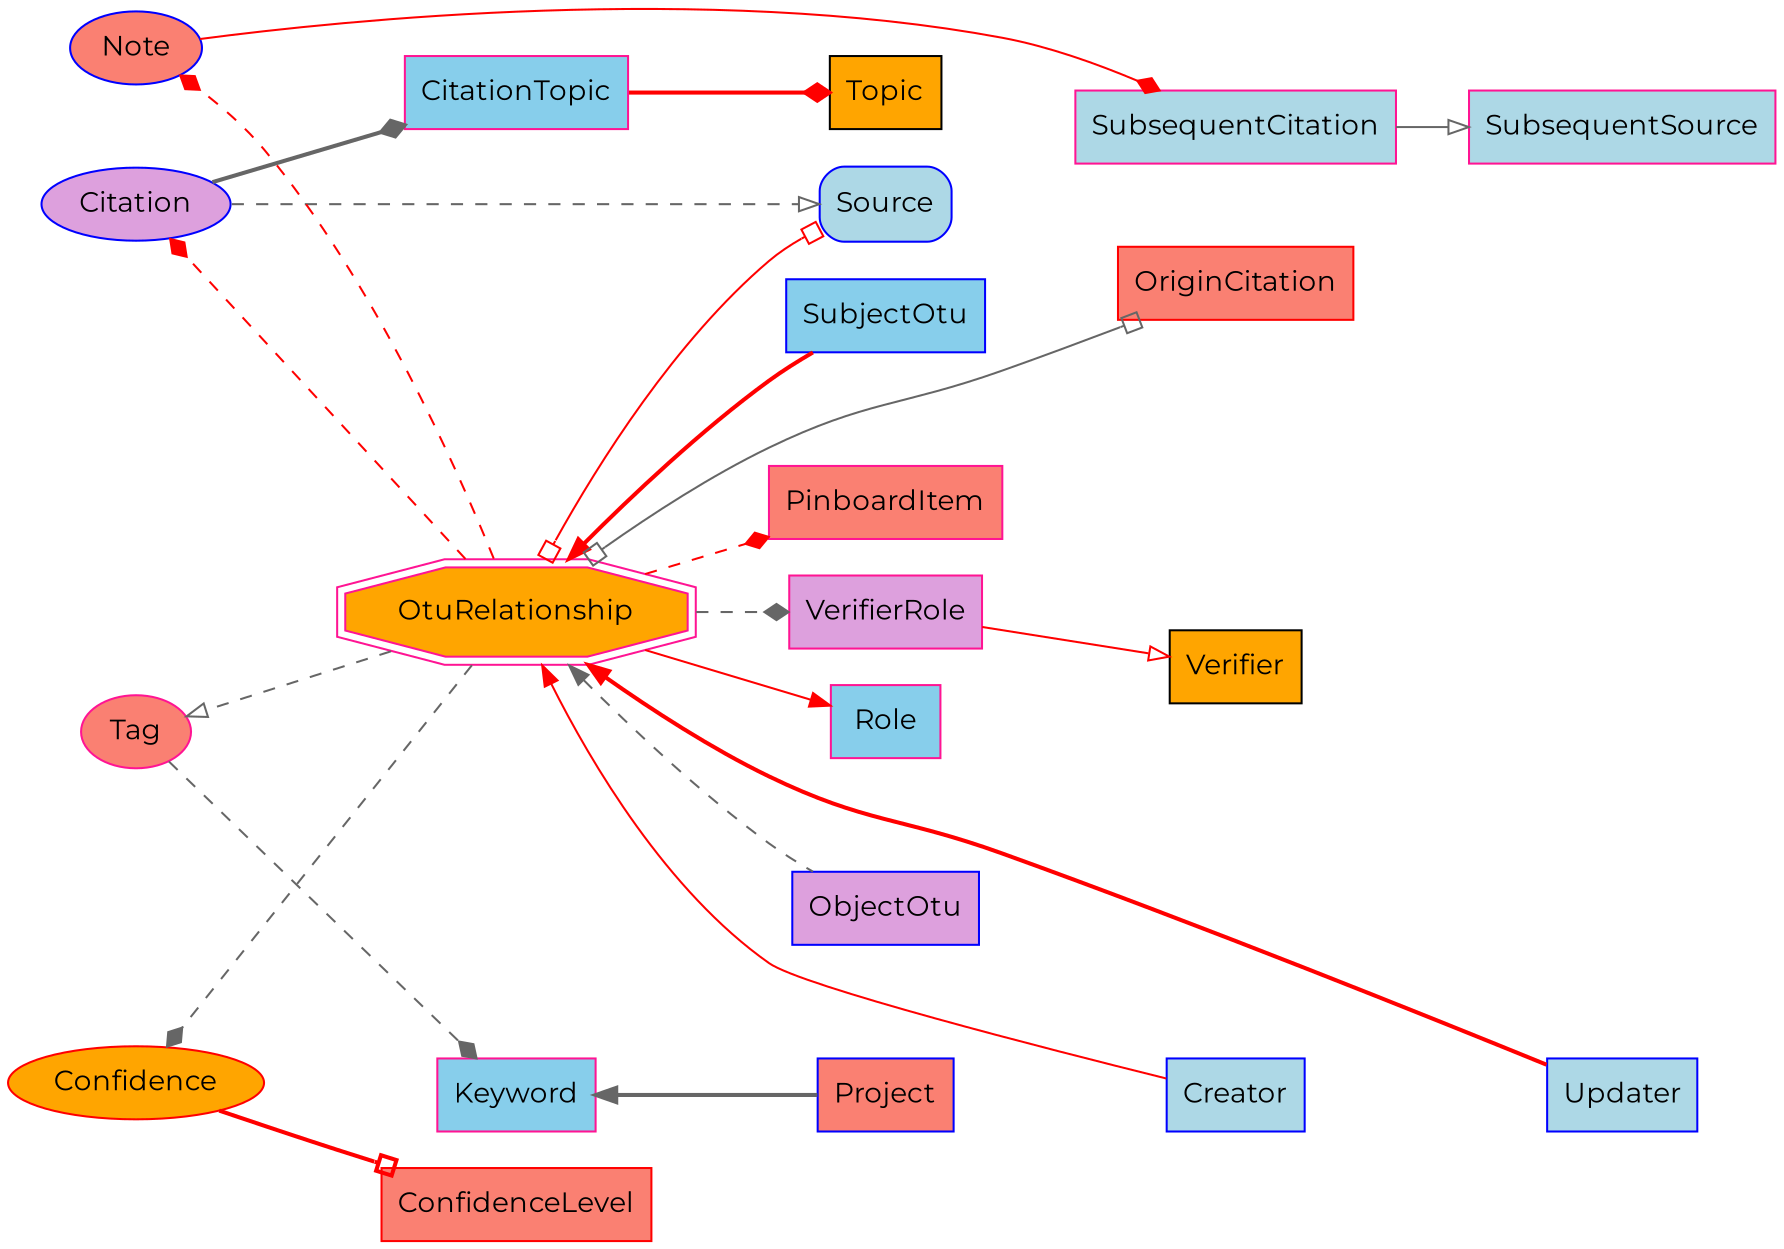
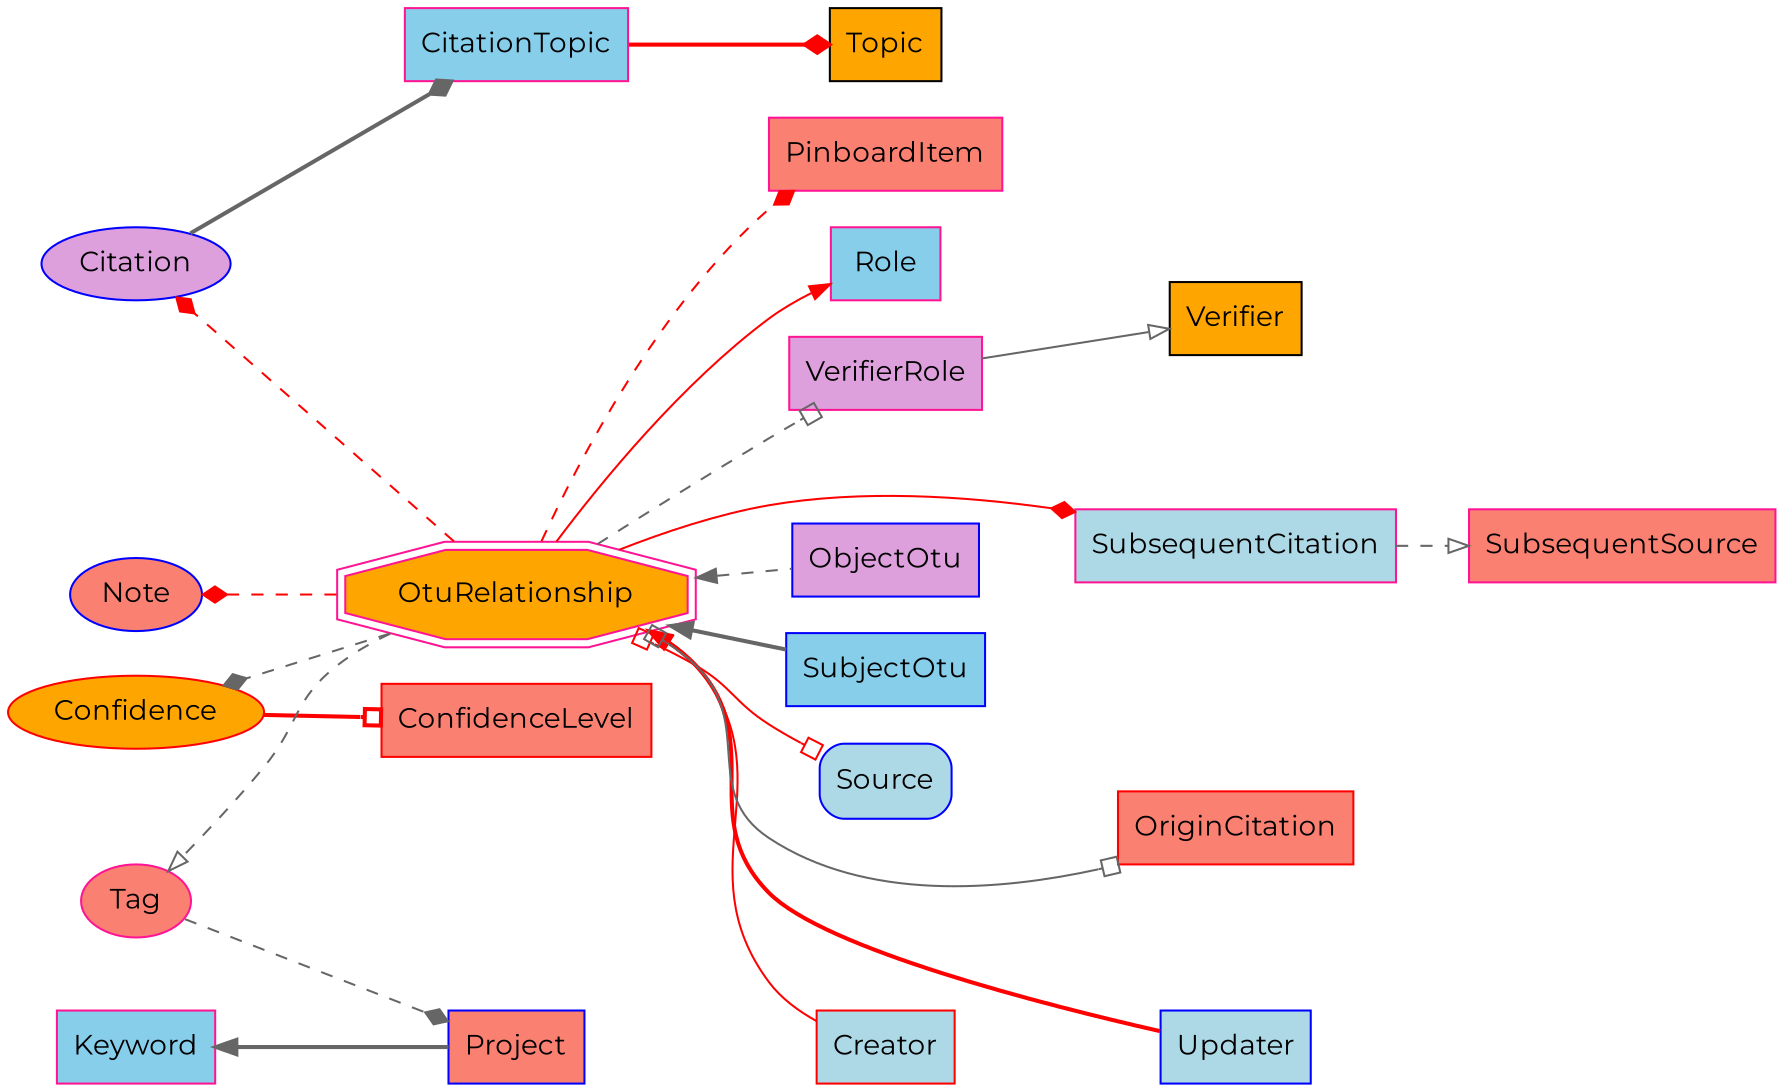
(672, 9) -> (832, 498)
(1422, 127) -> (1422, 546)
(1622, 127) -> (1622, 546)
(515, 204) -> none
(693, 442) -> (739, 640)
(730, 612) -> (698, 481)
(1065, 640) -> (1065, 345)
(314, 901) -> (305, 966)
(1236, 1095) -> (886, 1047)
